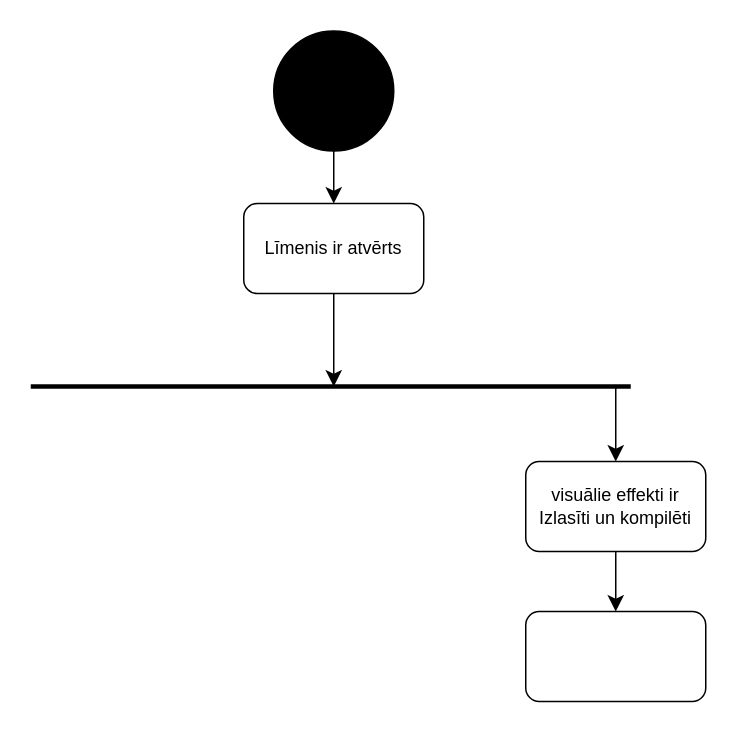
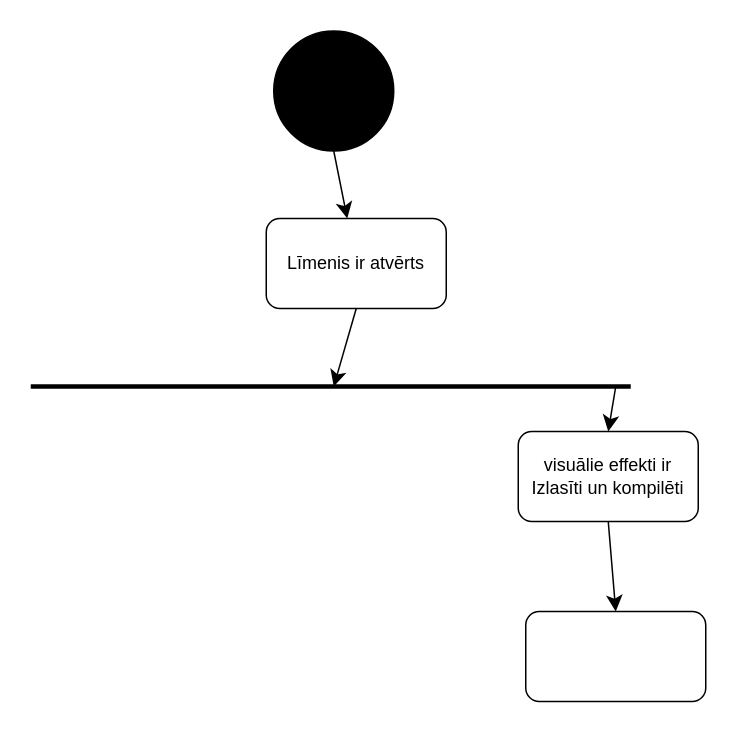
(334, 248) -> (356, 263)
(616, 506) -> (608, 476)
